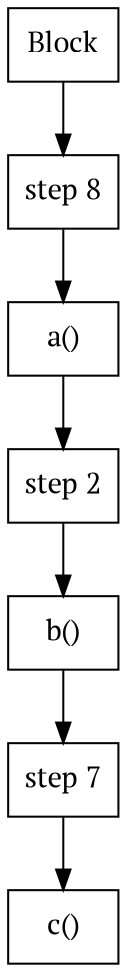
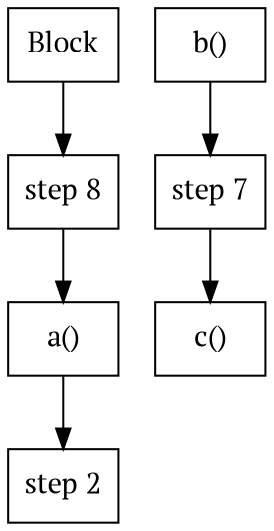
(63, 549) -> none
